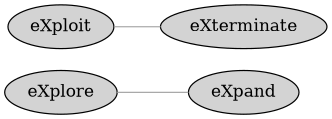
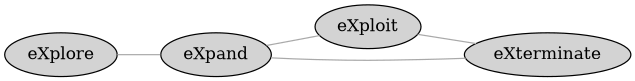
none -> (293, 41)
none -> (368, 60)
